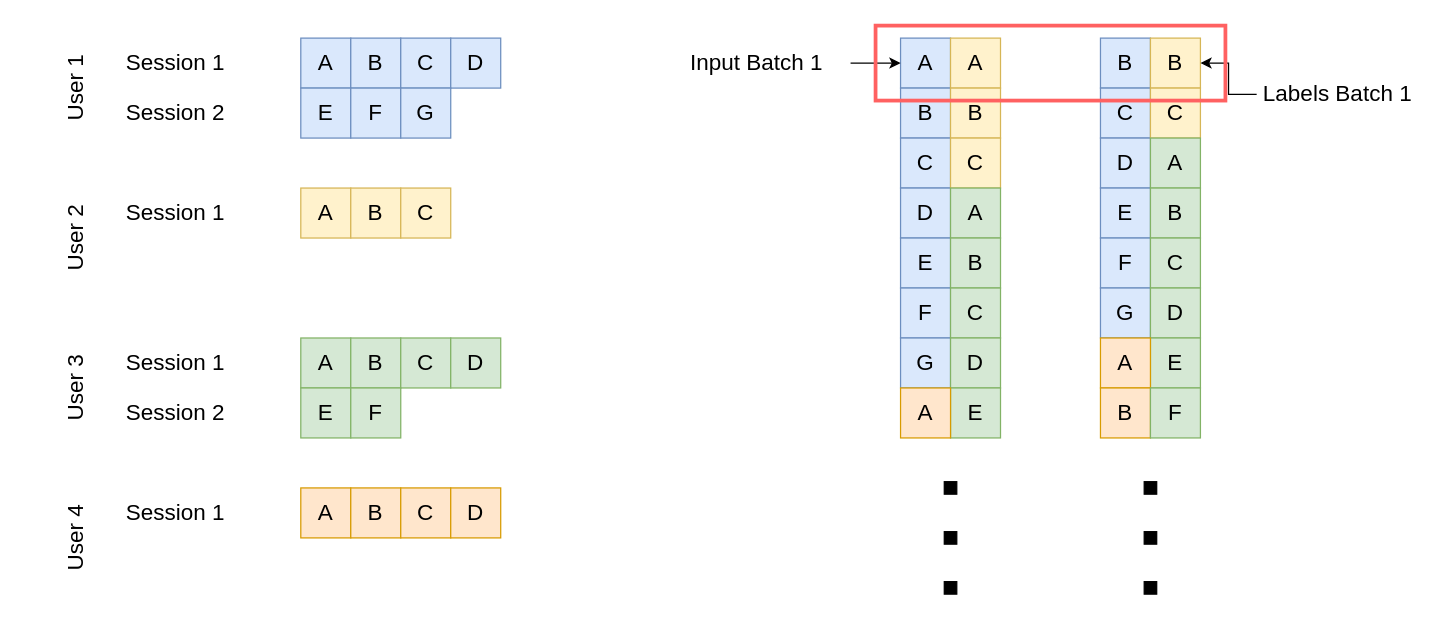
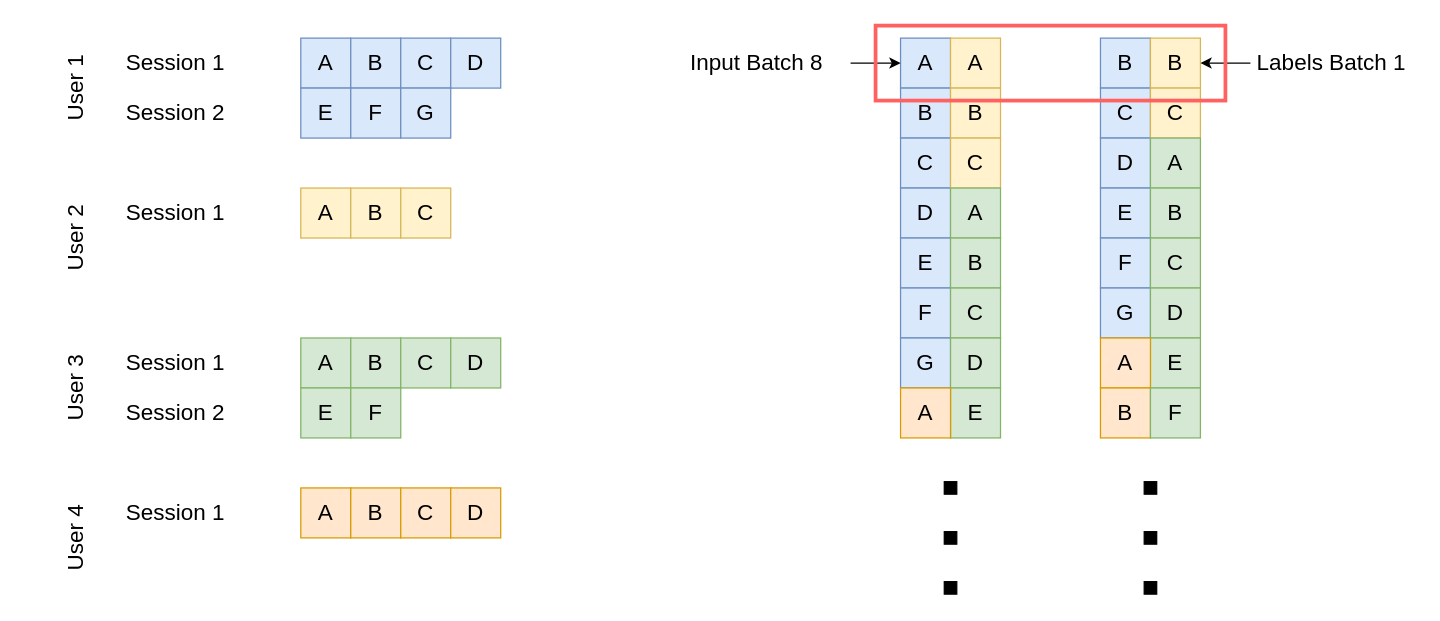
(757, 63) -> (757, 63)
(1338, 94) -> (1332, 63)
